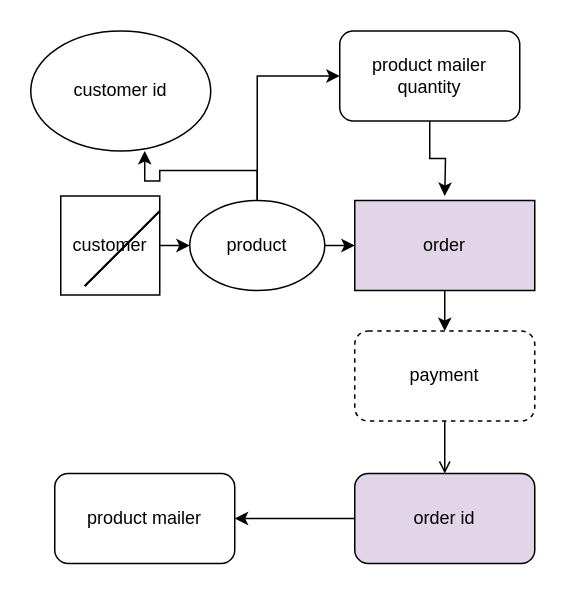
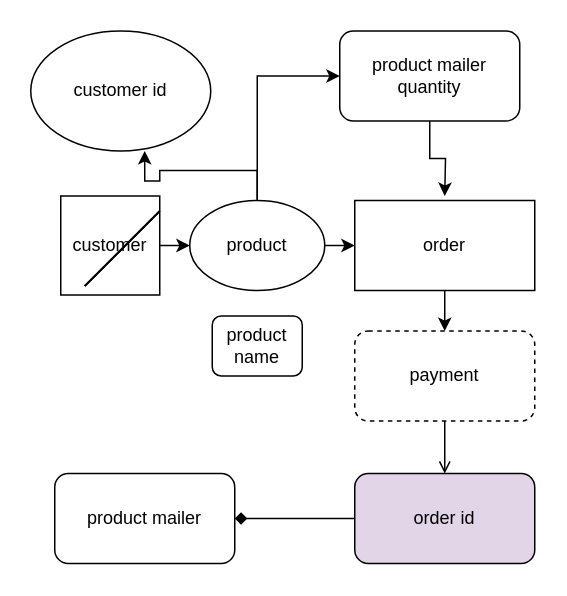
(445, 245) -> (445, 245)
none -> (257, 346)
(246, 518) -> (247, 518)
